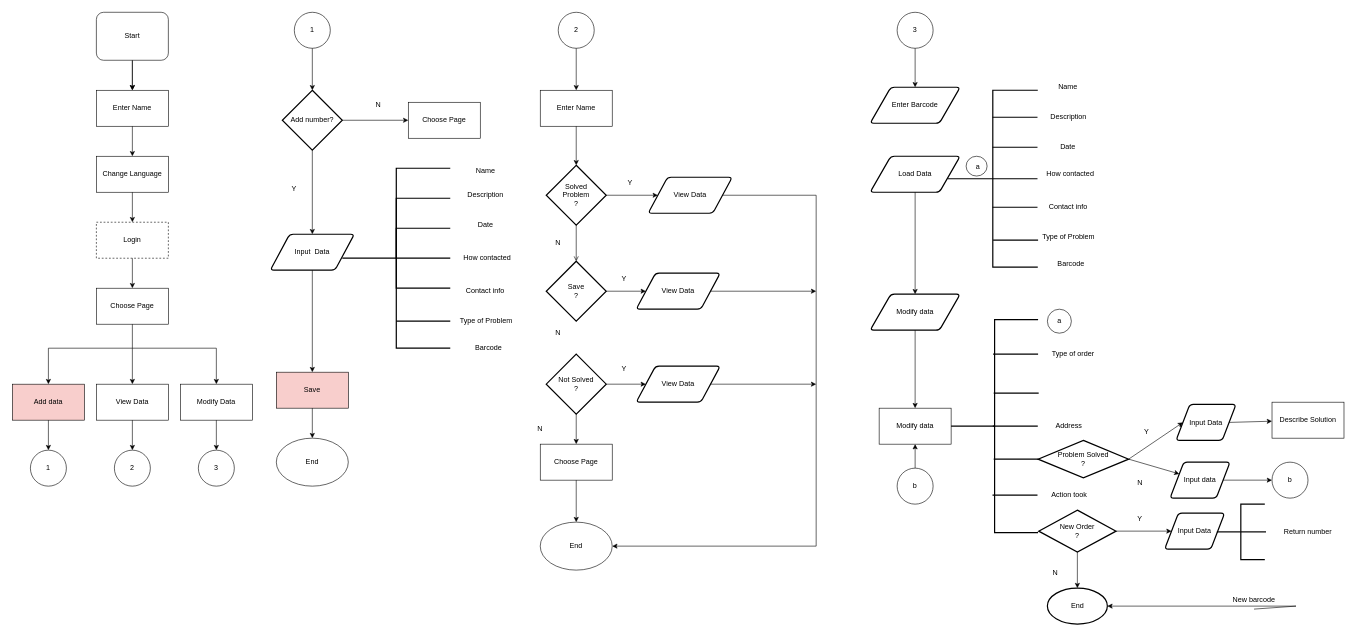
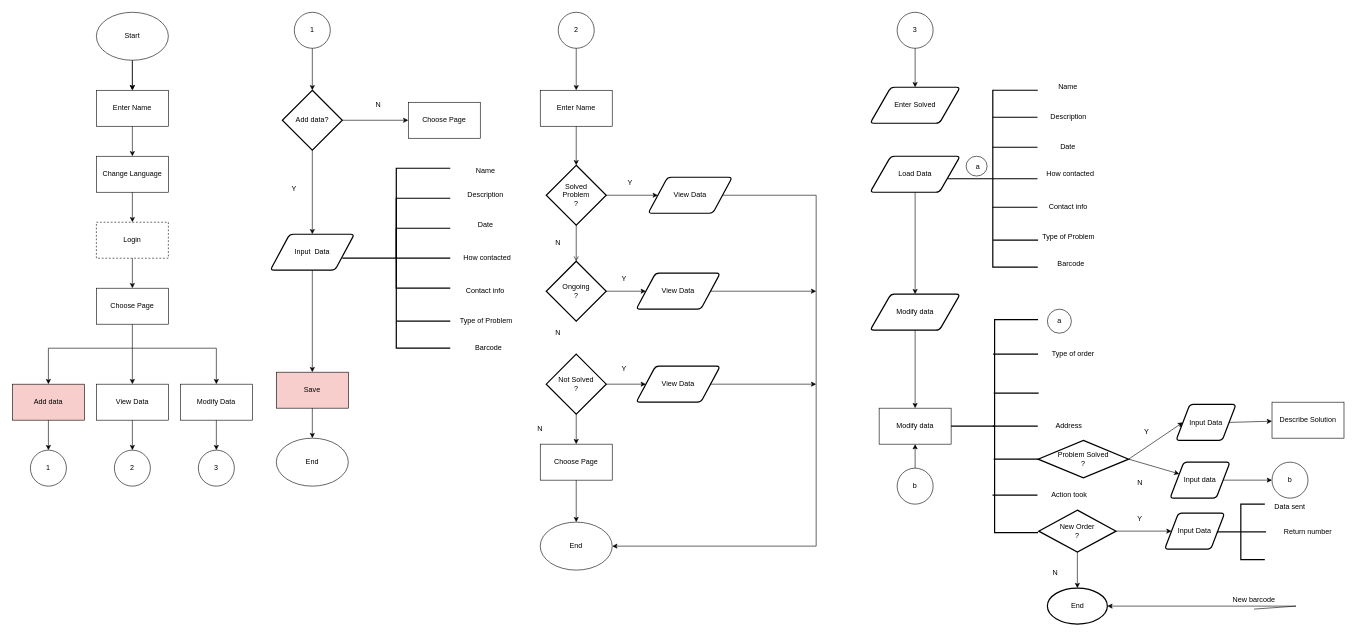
(132, 36) -> (132, 36)
(915, 105) -> (915, 105)
(312, 120) -> (312, 120)
(576, 291) -> (576, 291)
none -> (1290, 507)
